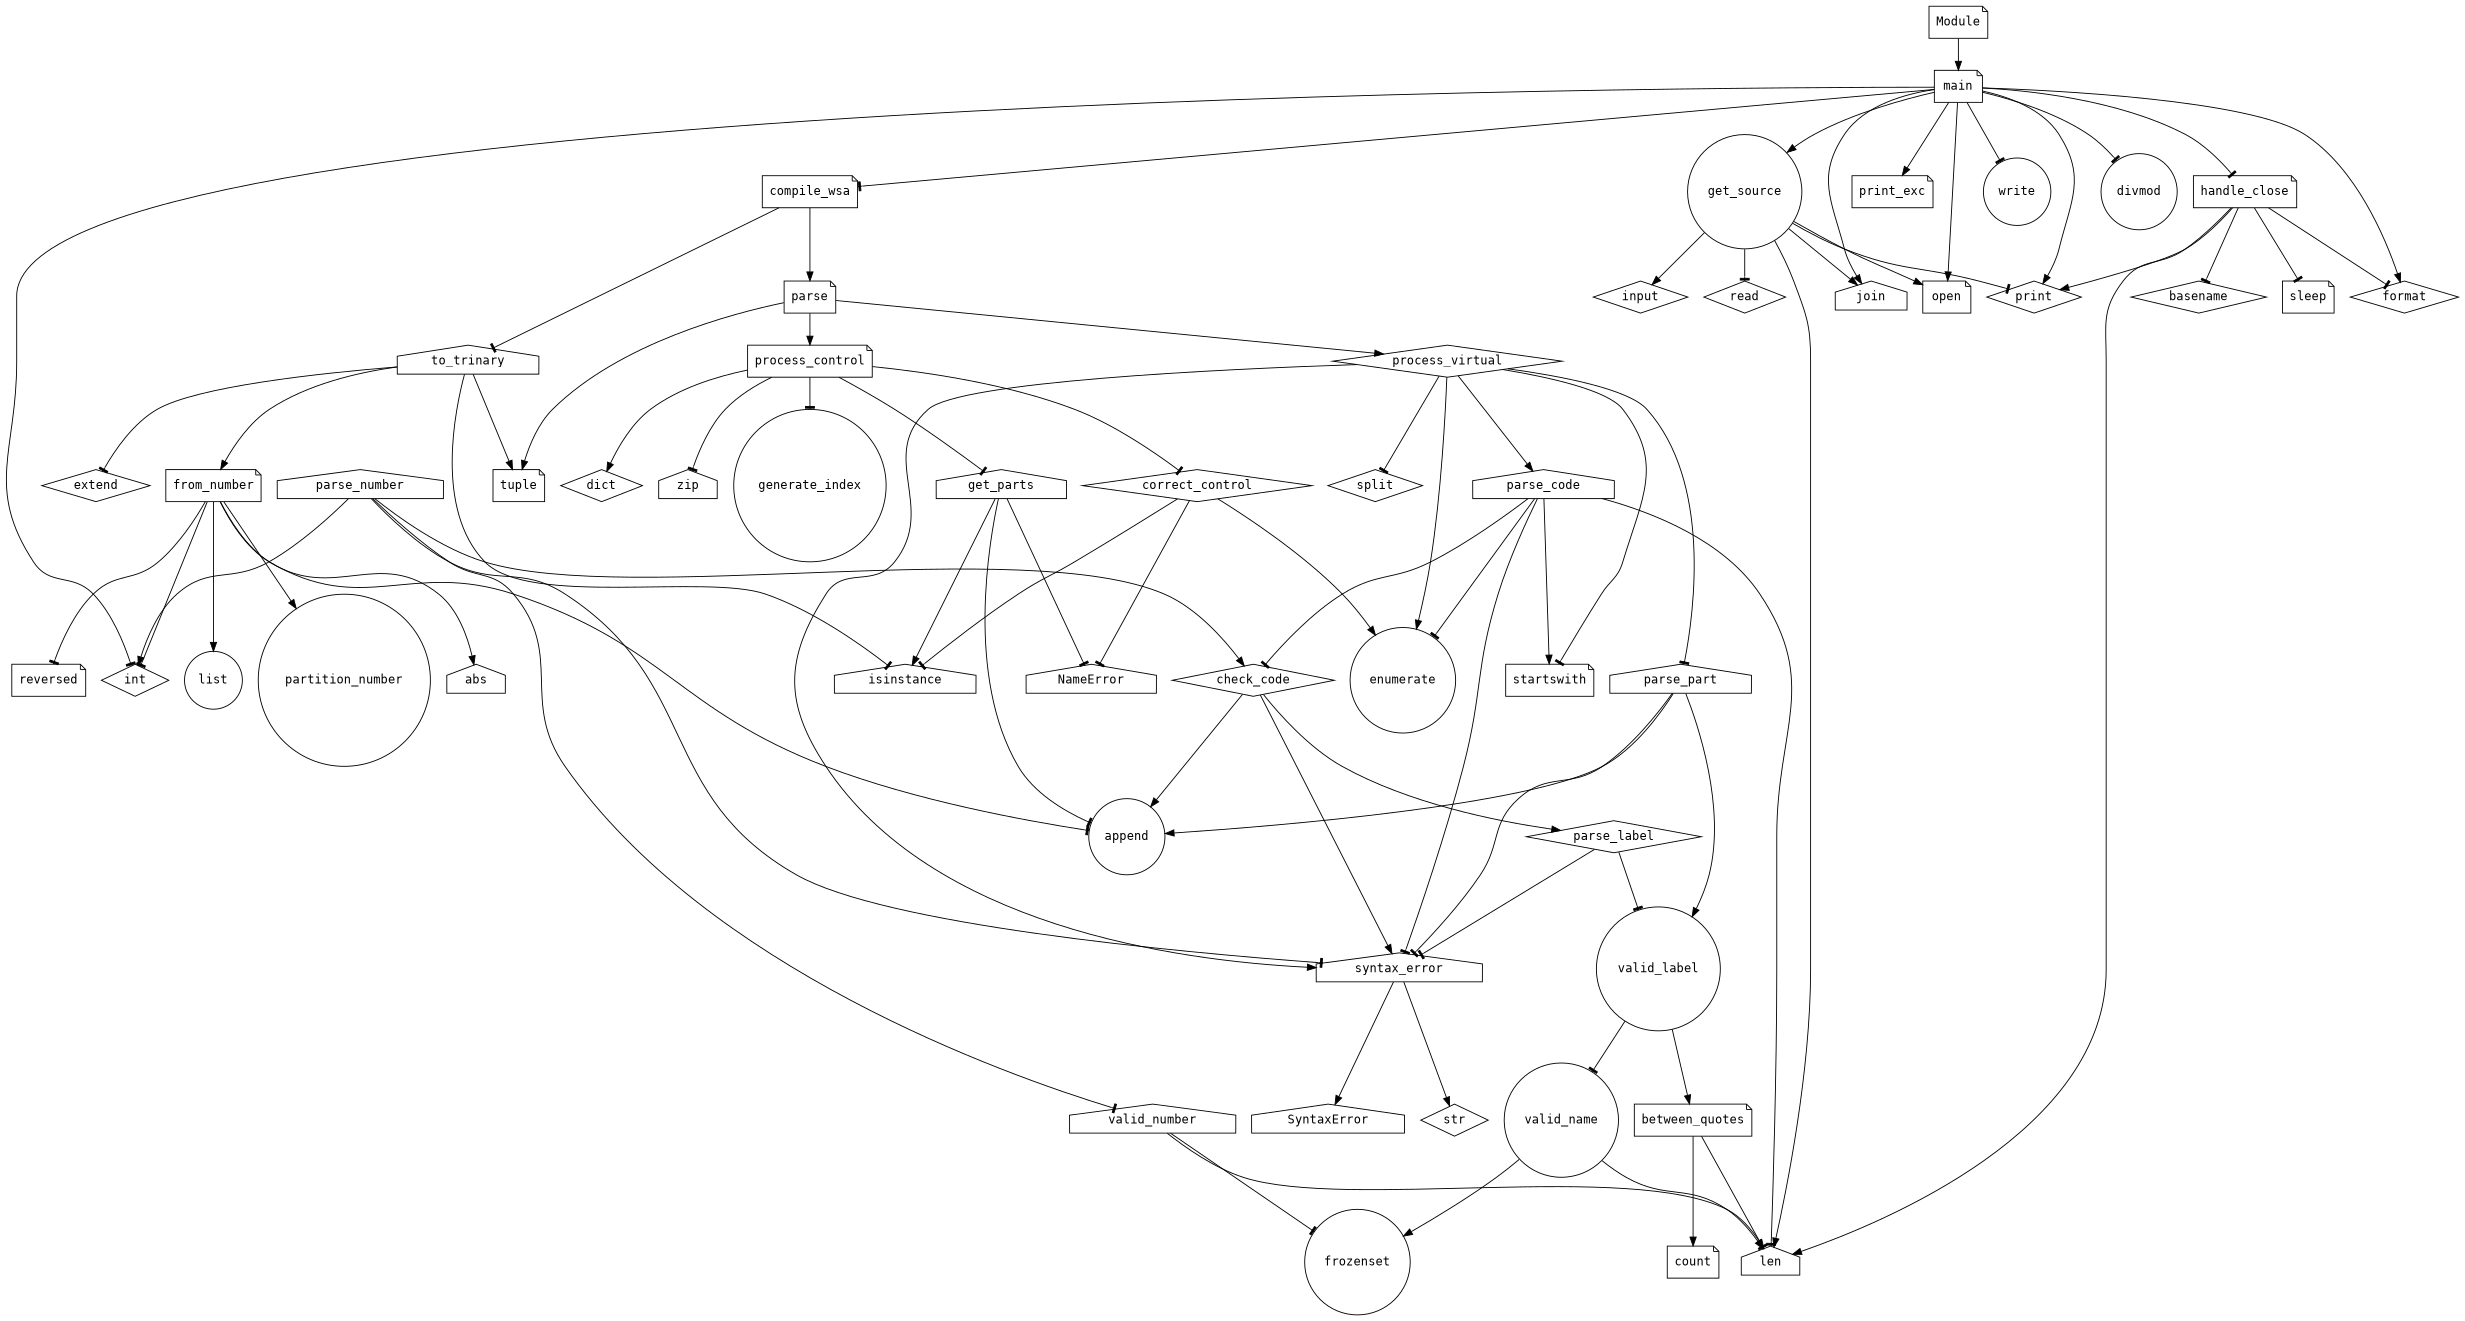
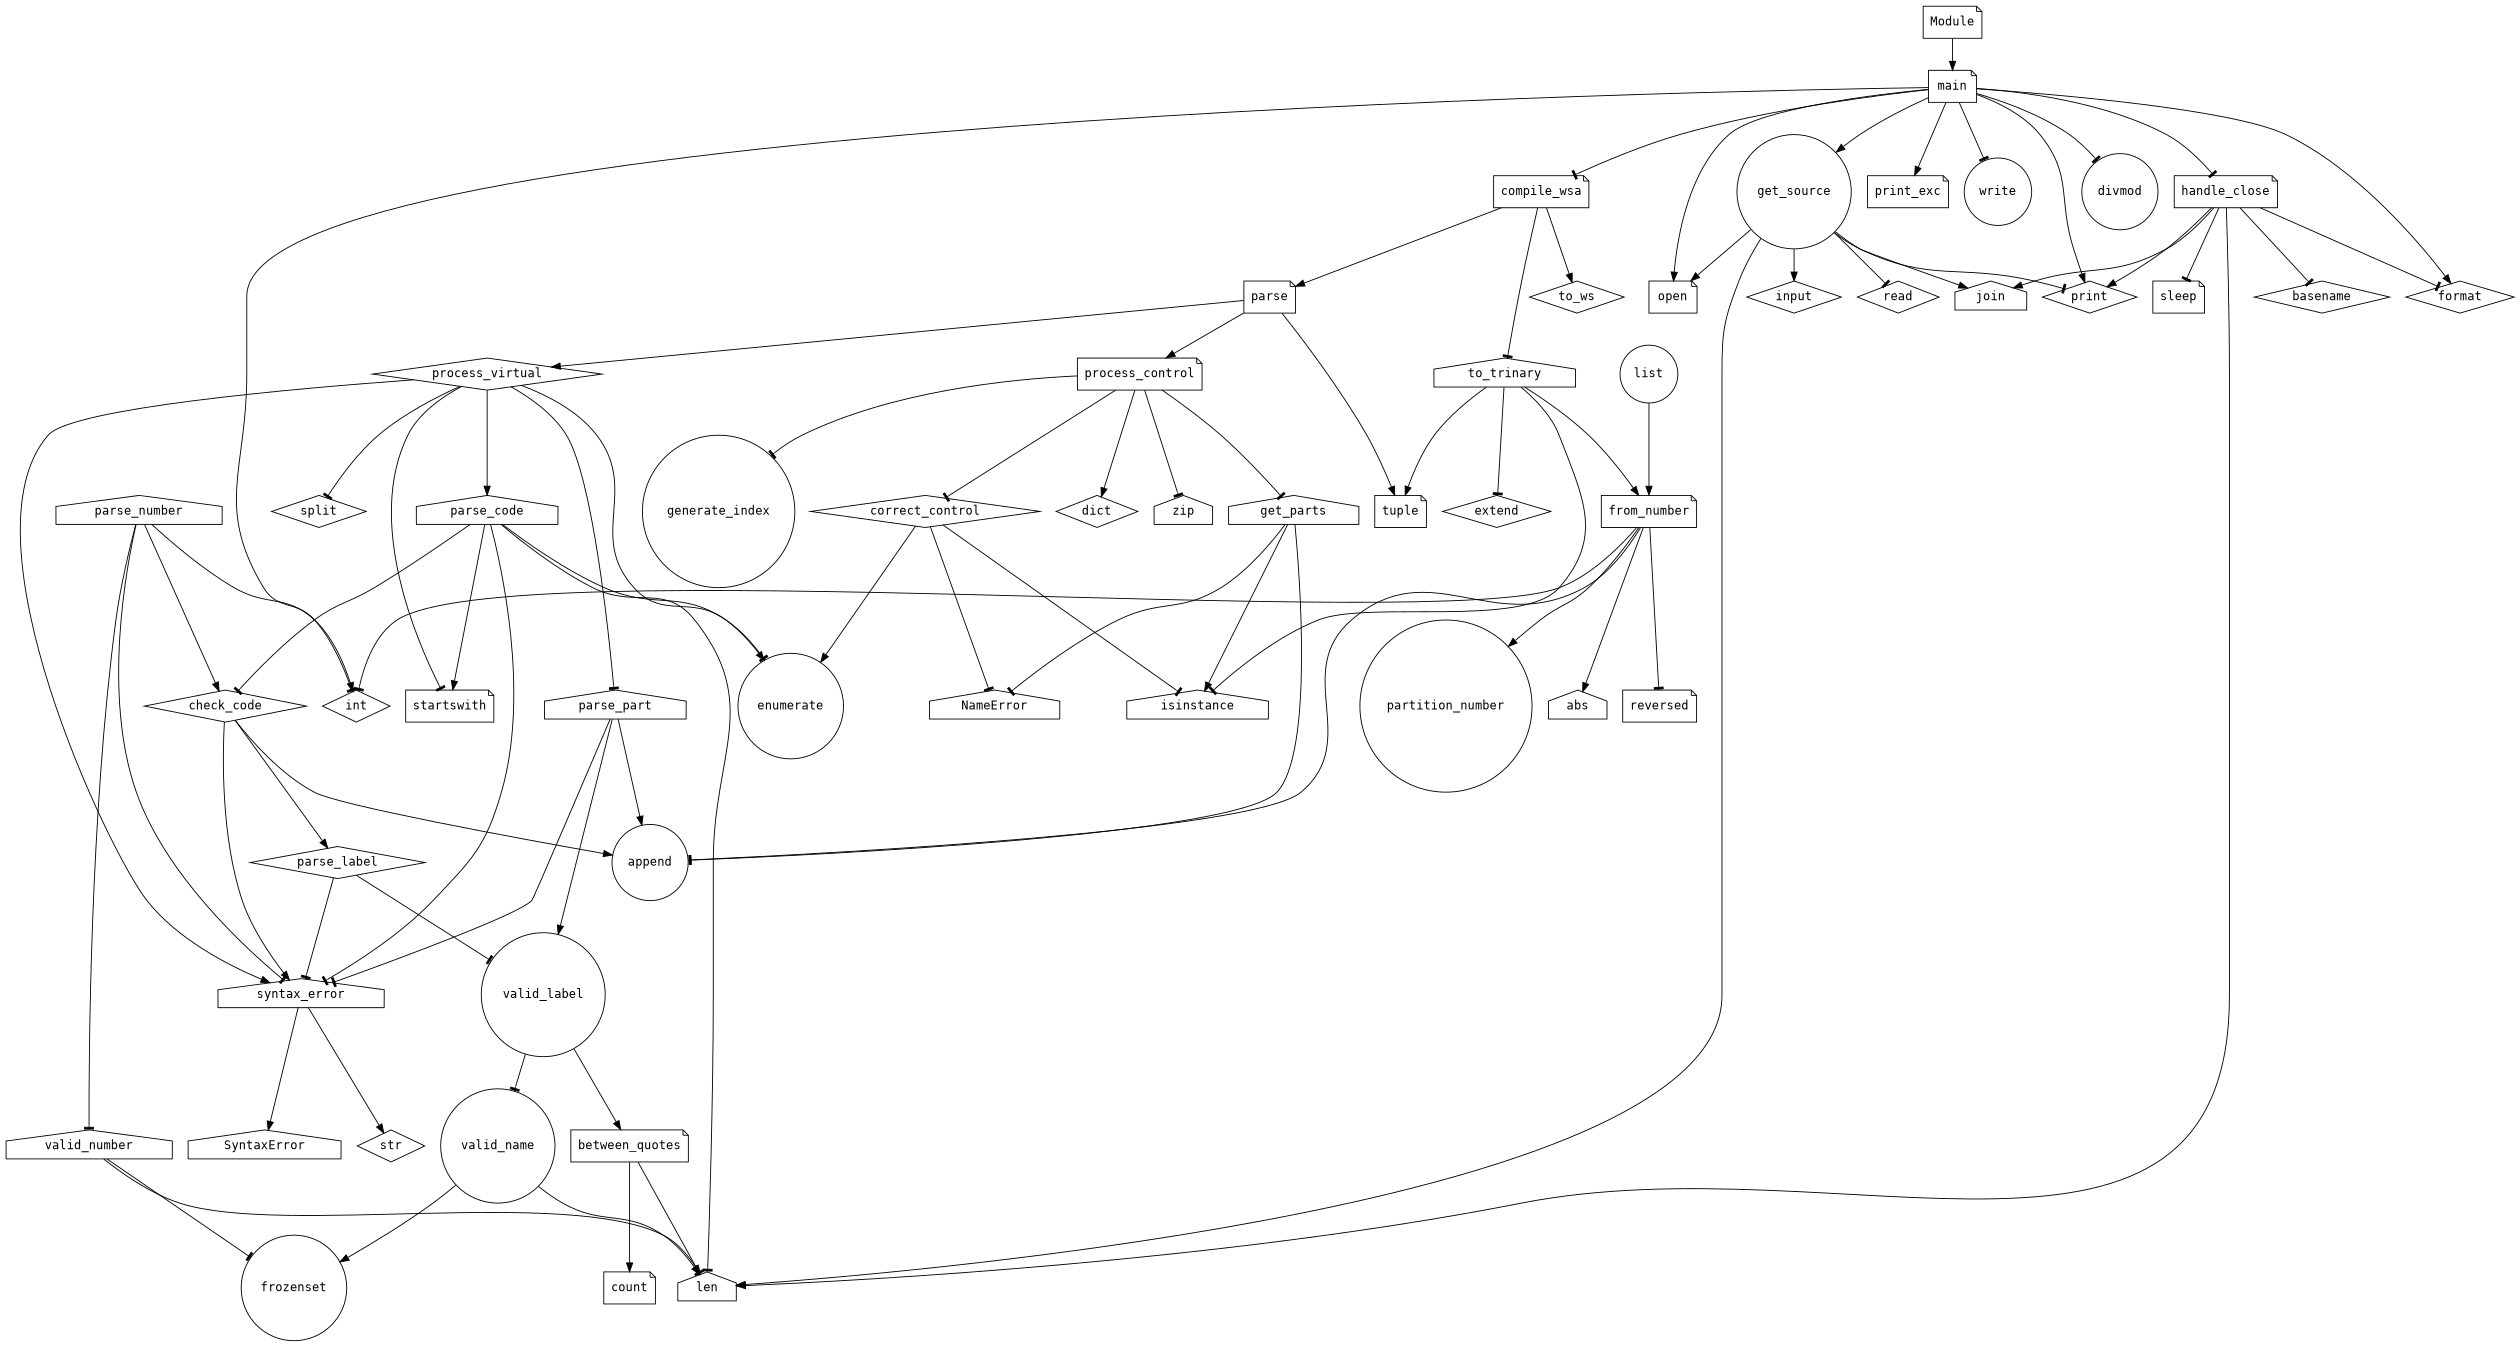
(1834, 155) -> (2126, 265)
none -> (1577, 297)
(213, 569) -> (1649, 445)
